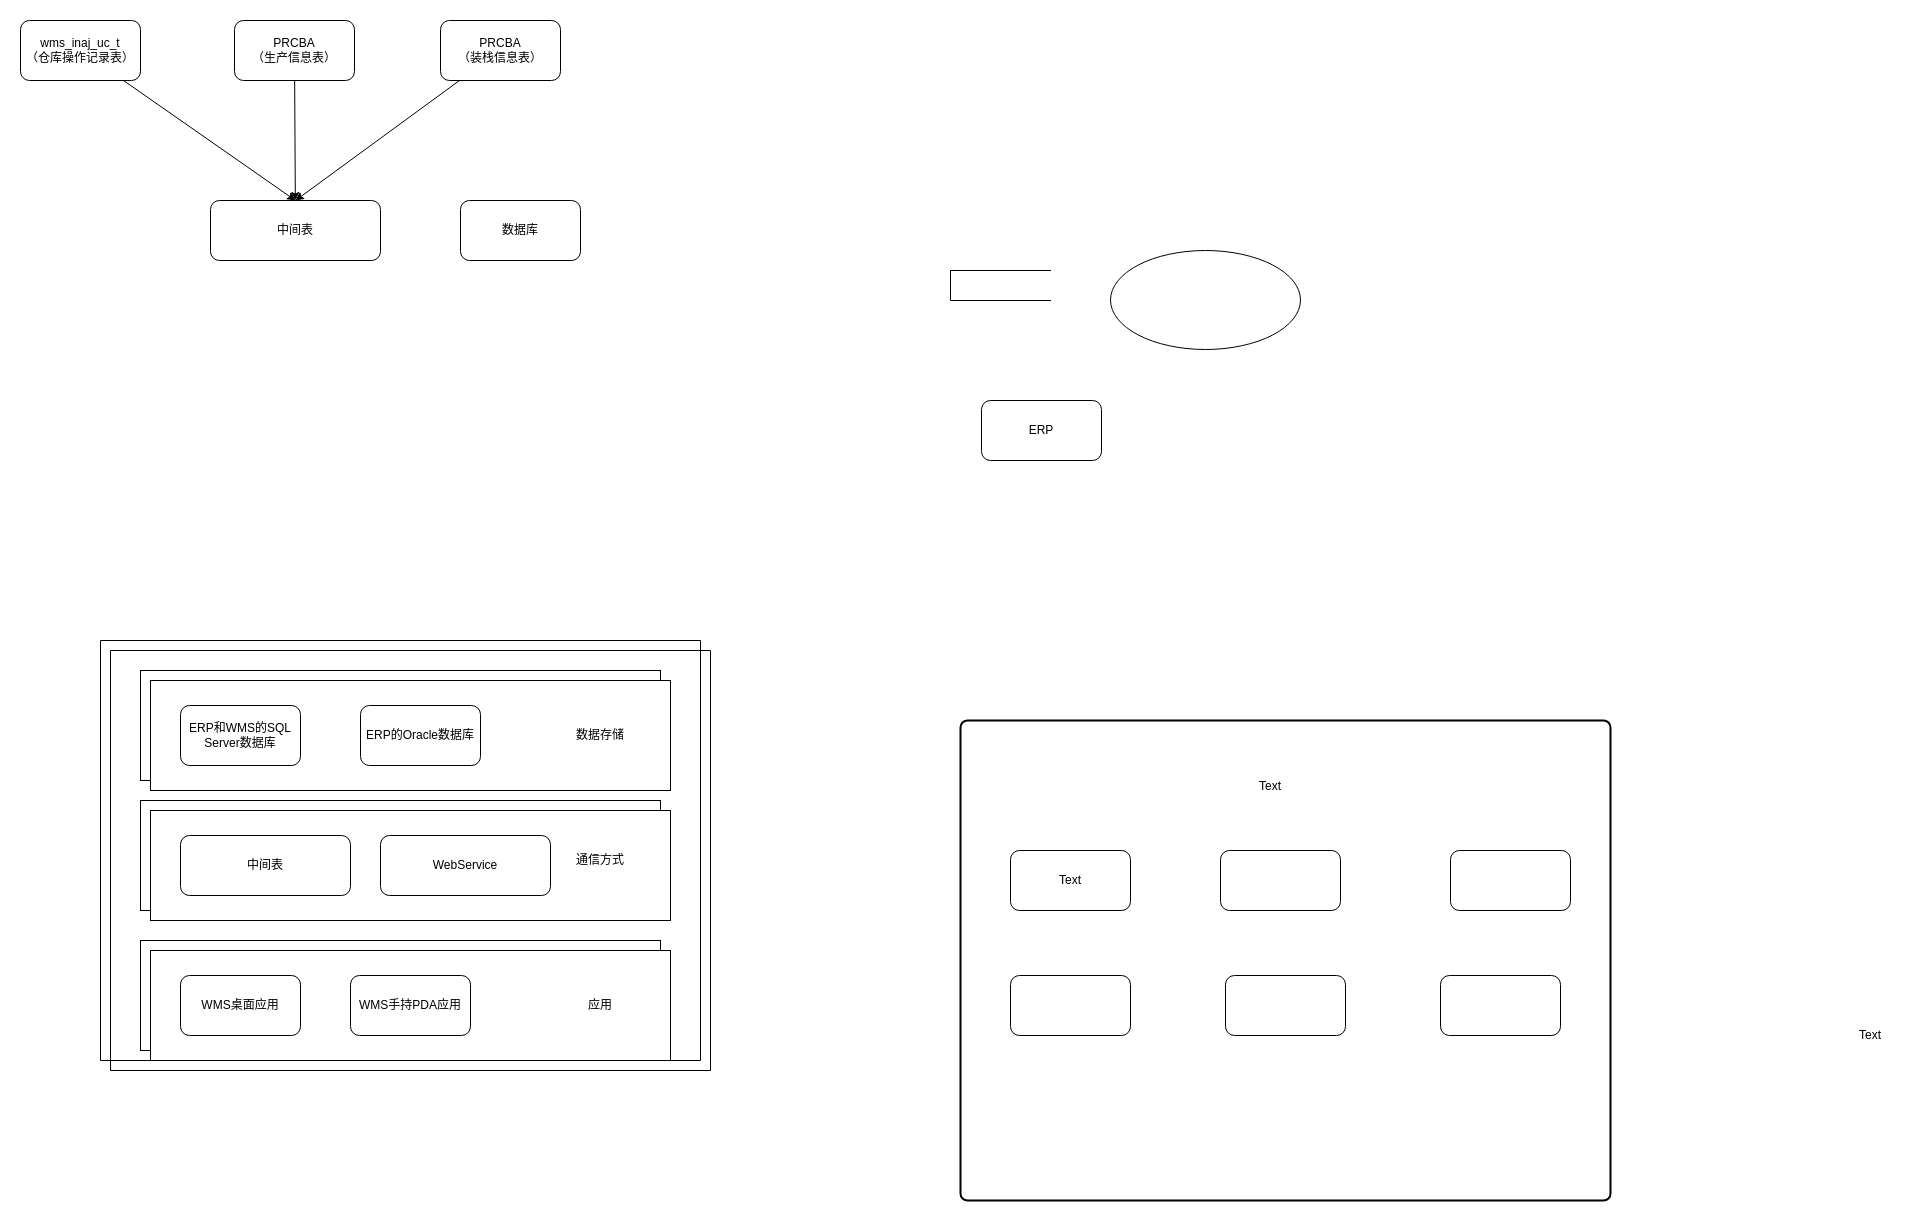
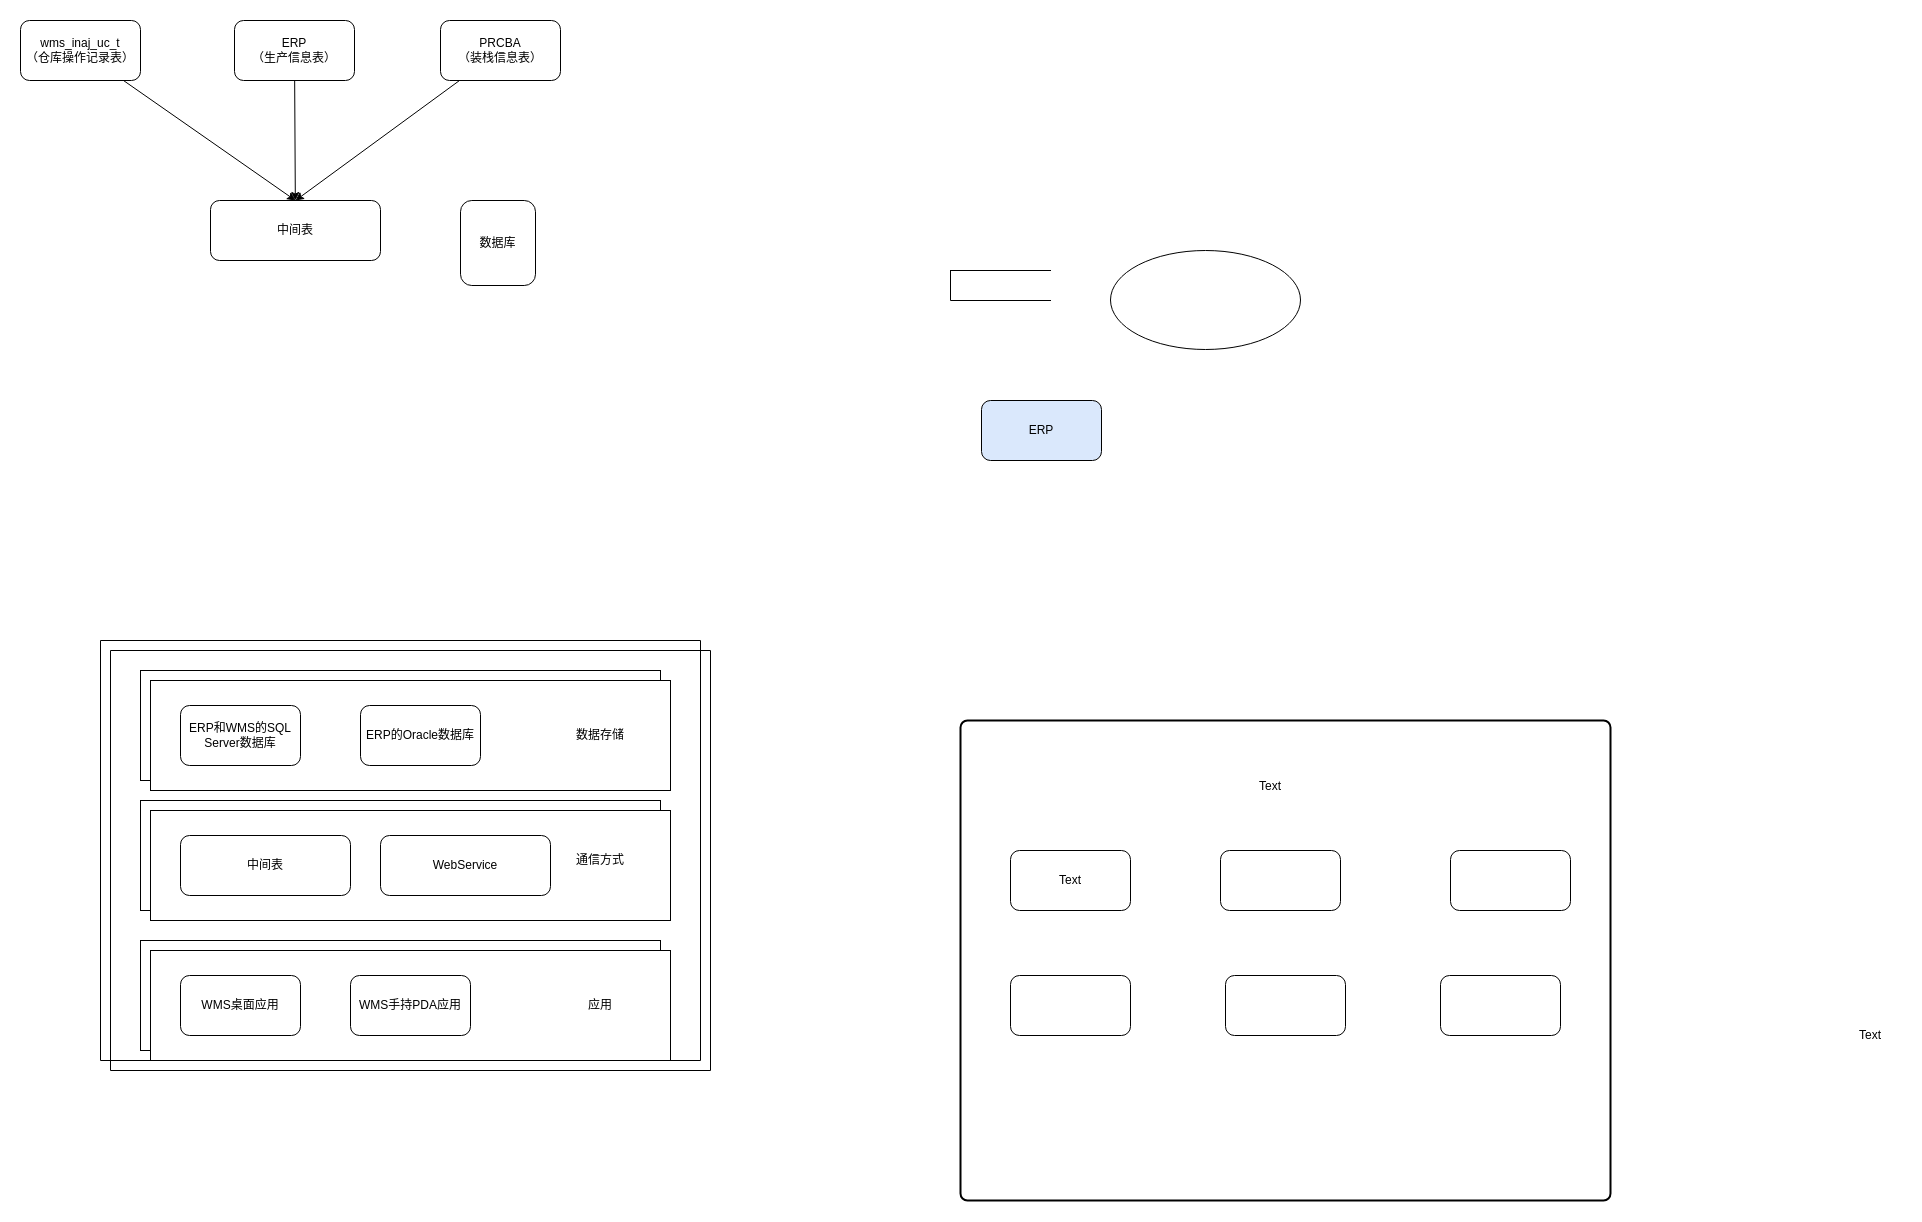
(295, 51) -> (295, 51)
(521, 231) -> (498, 243)
(1042, 431) -> (1042, 431)
